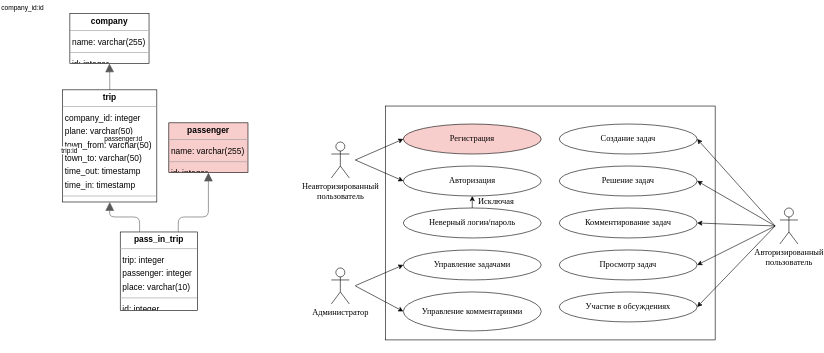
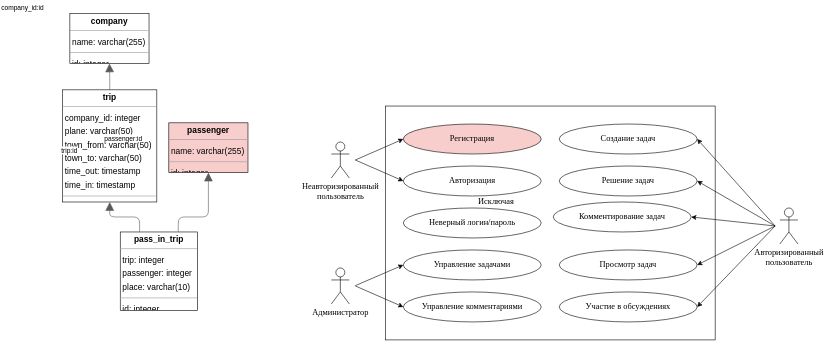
(473, 201) -> none
(629, 223) -> (623, 217)
(473, 311) -> (473, 307)
